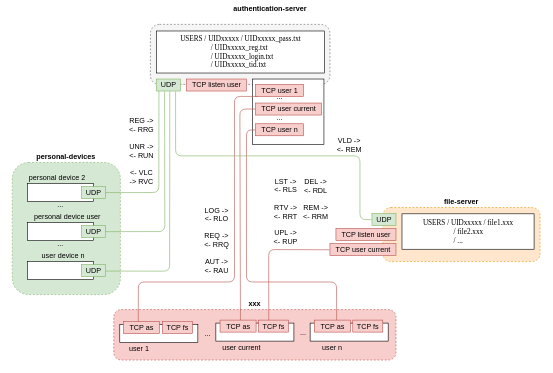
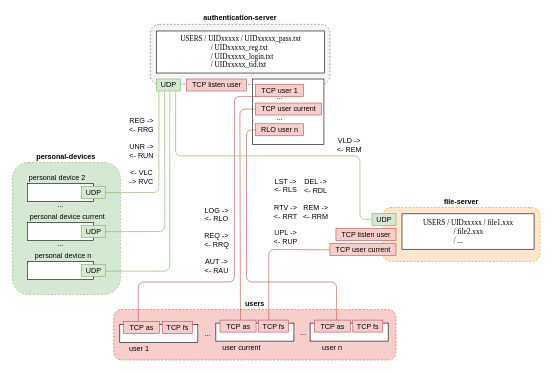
(270, 9) -> (240, 18)
(280, 130) -> (280, 130)
(68, 216) -> (68, 216)
(63, 255) -> (63, 255)
(255, 303) -> (255, 303)
